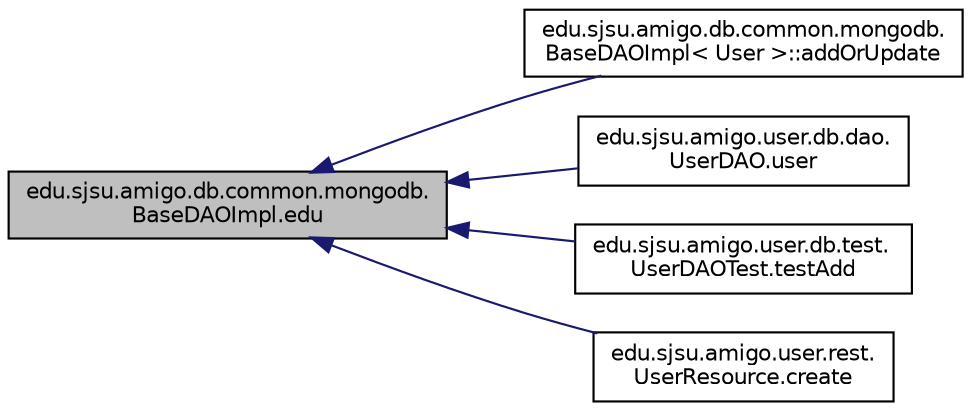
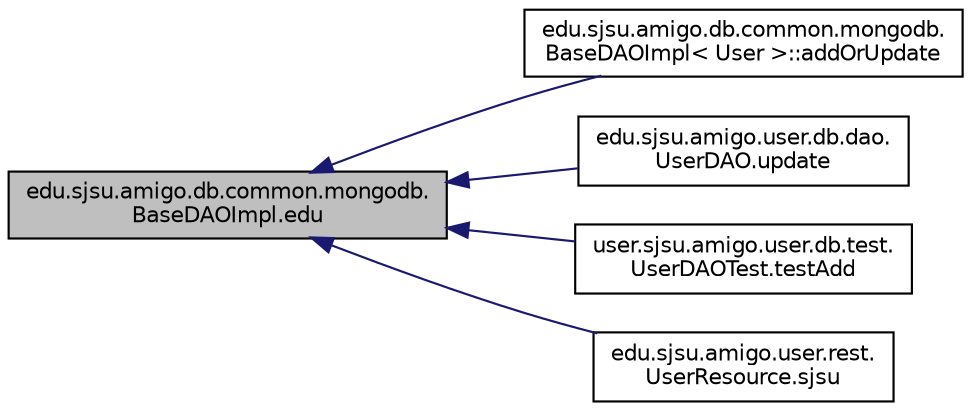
(744, 151) -> (744, 151)
(744, 259) -> (744, 259)
(744, 367) -> (744, 367)
